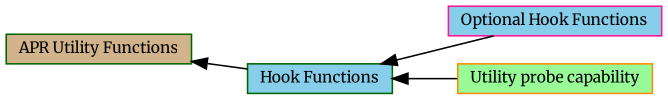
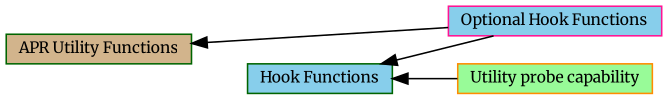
(227, 66) -> (328, 35)
